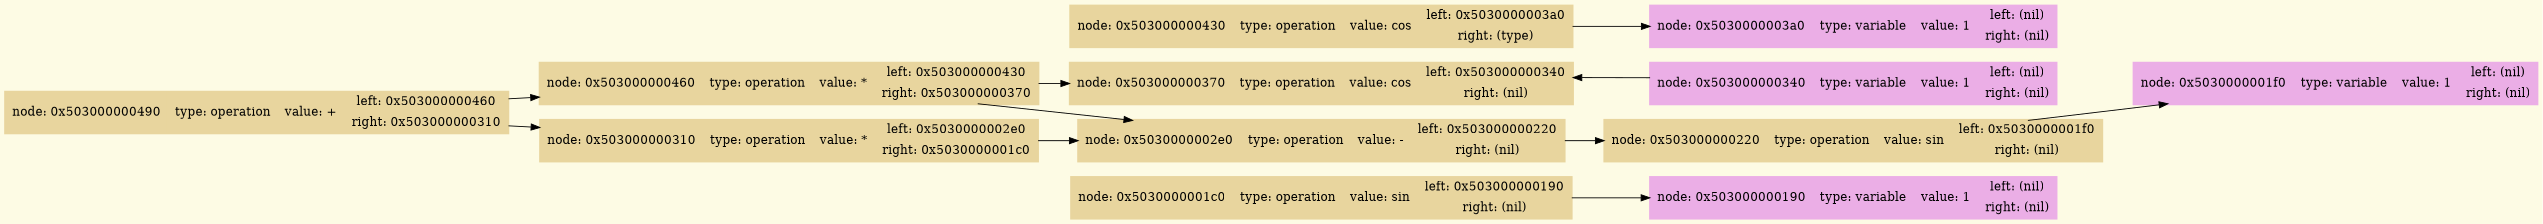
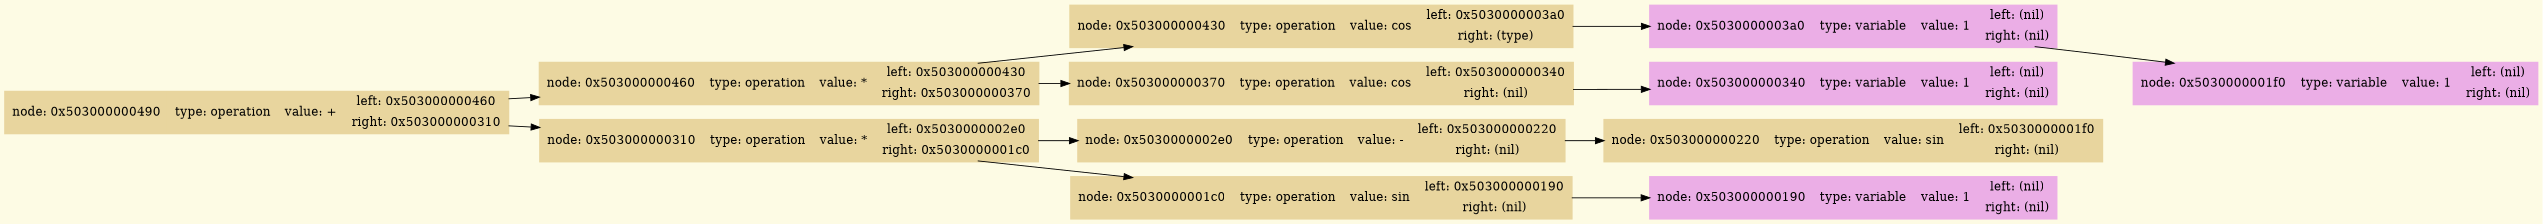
(1616, 78) -> (1607, 89)
(1051, 112) -> (1051, 55)
(2093, 113) -> (2100, 54)
none -> (1051, 169)
